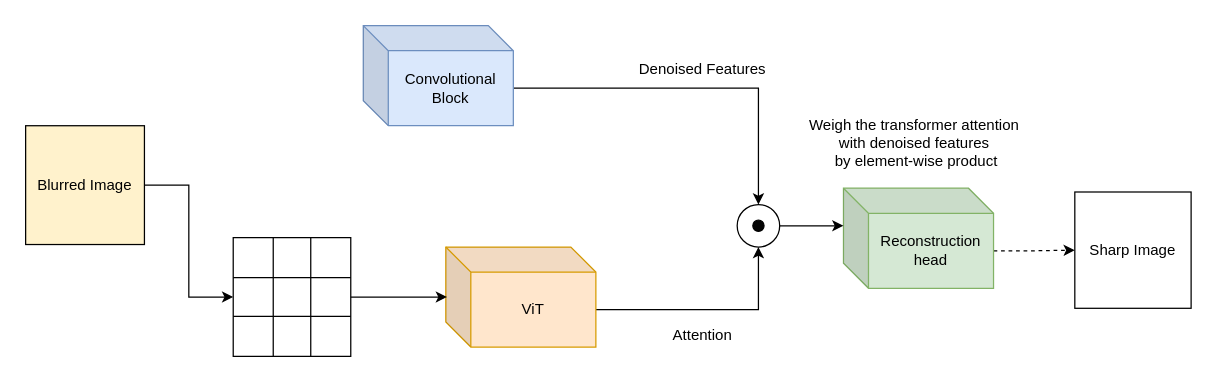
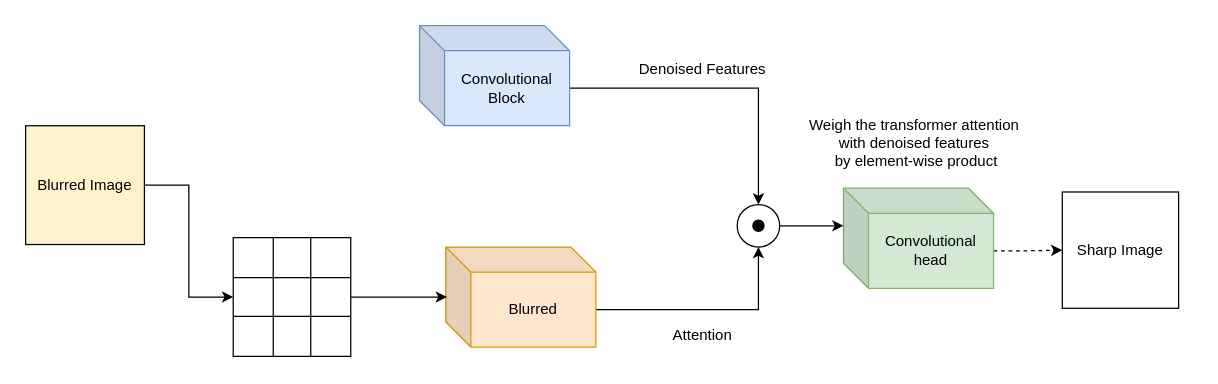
(438, 76) -> (494, 76)
(1133, 250) -> (1120, 250)
(931, 251) -> (931, 251)
(533, 309) -> (533, 309)
